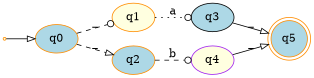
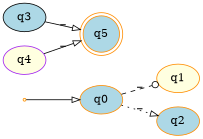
(170, 17) -> none
(91, 48) -> (136, 109)
(170, 60) -> none
